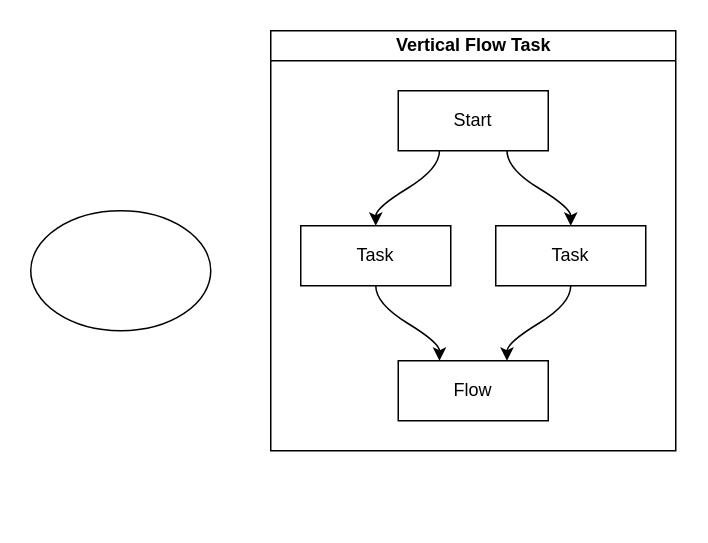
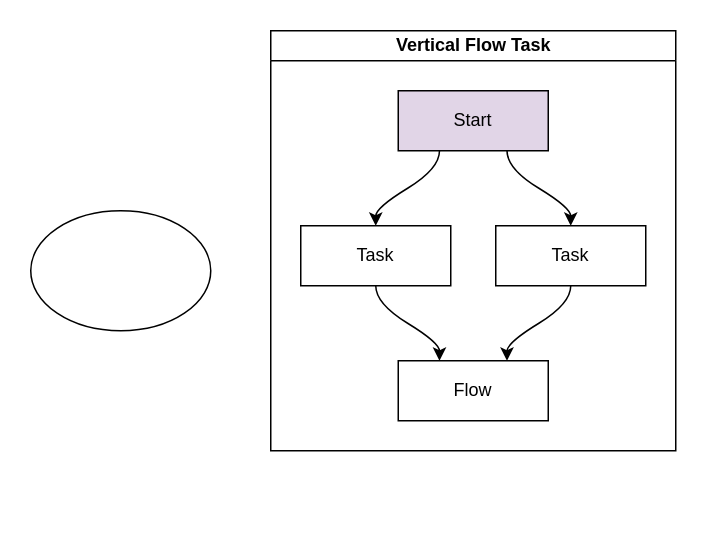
(473, 121) -> (473, 121)
